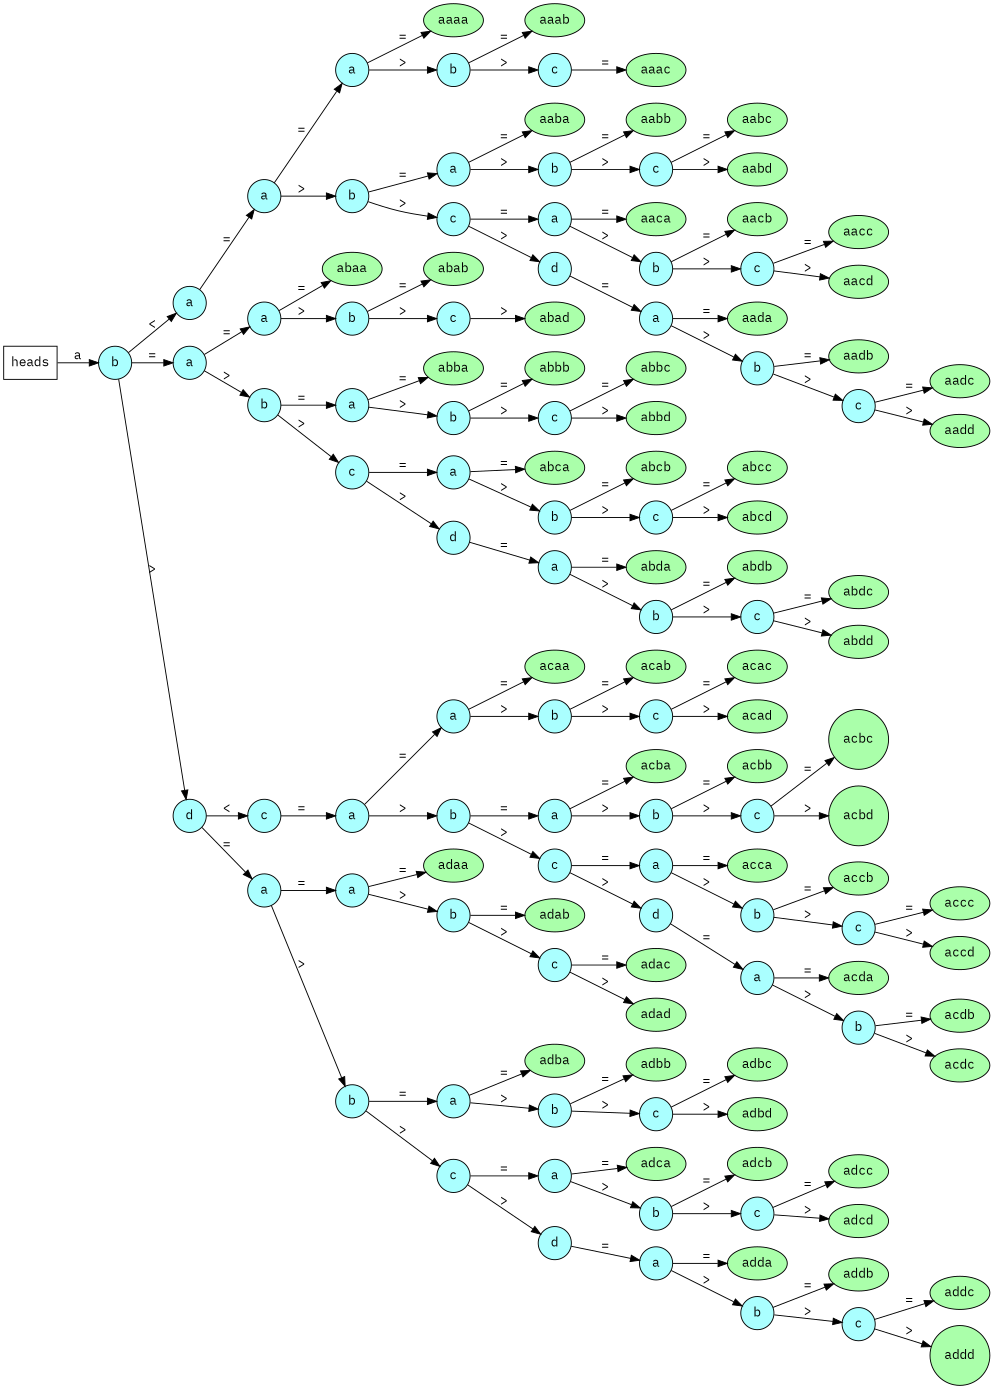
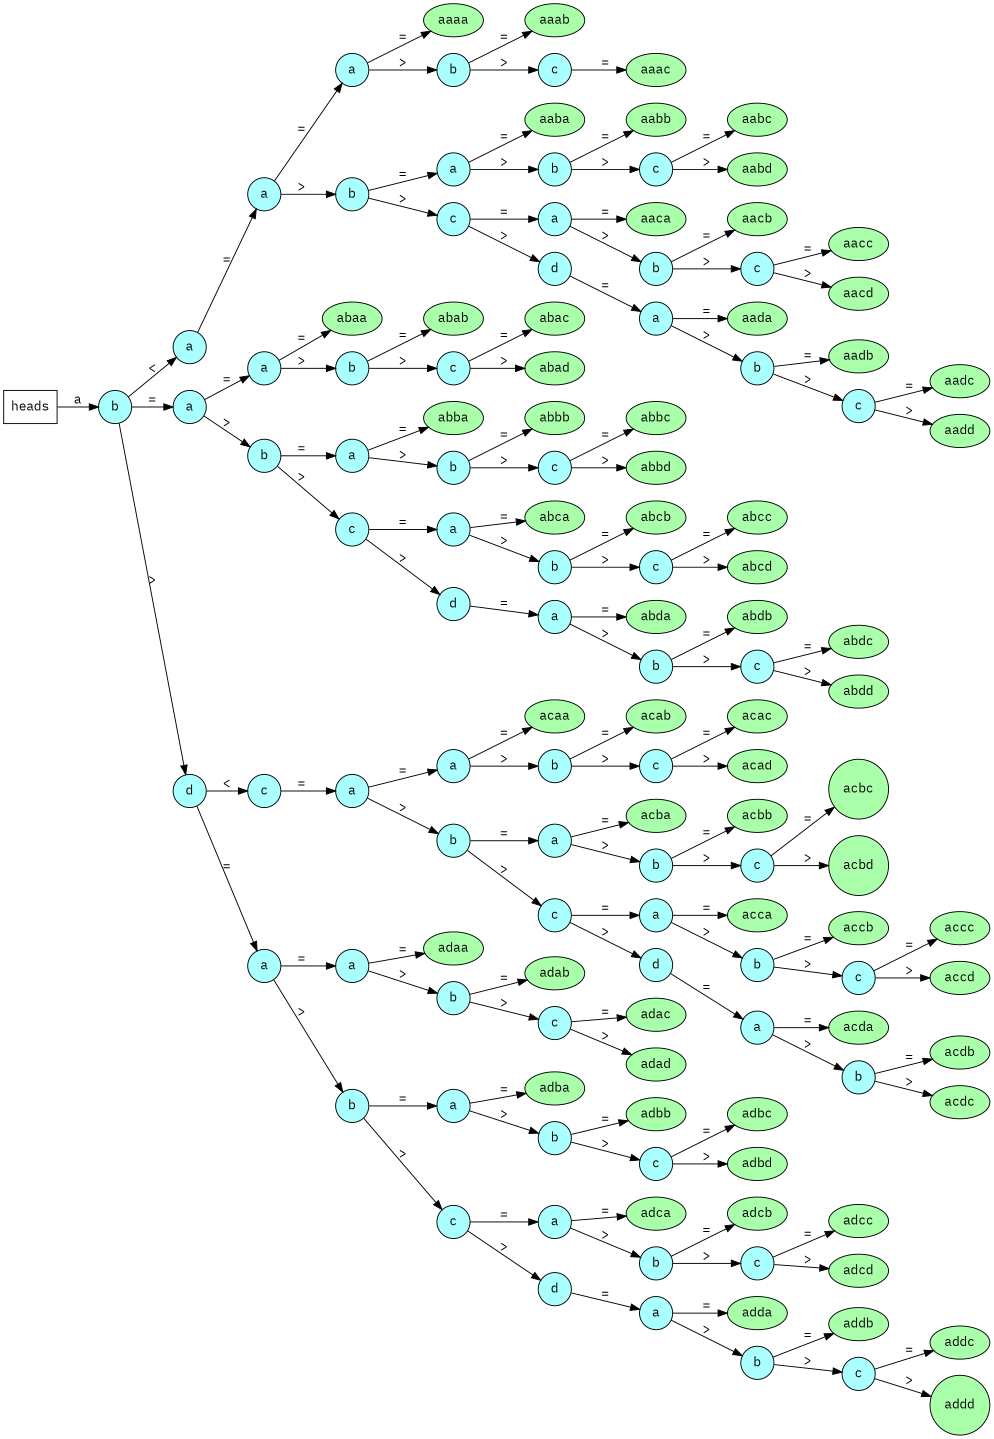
none -> (555, 319)
